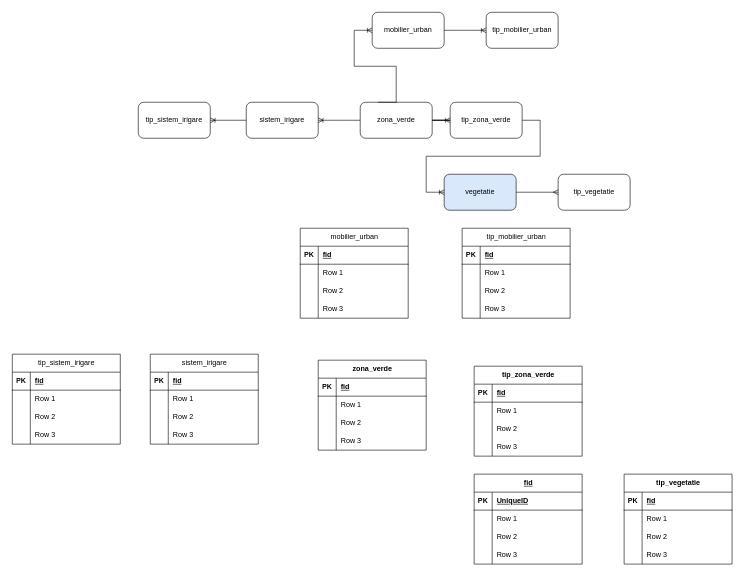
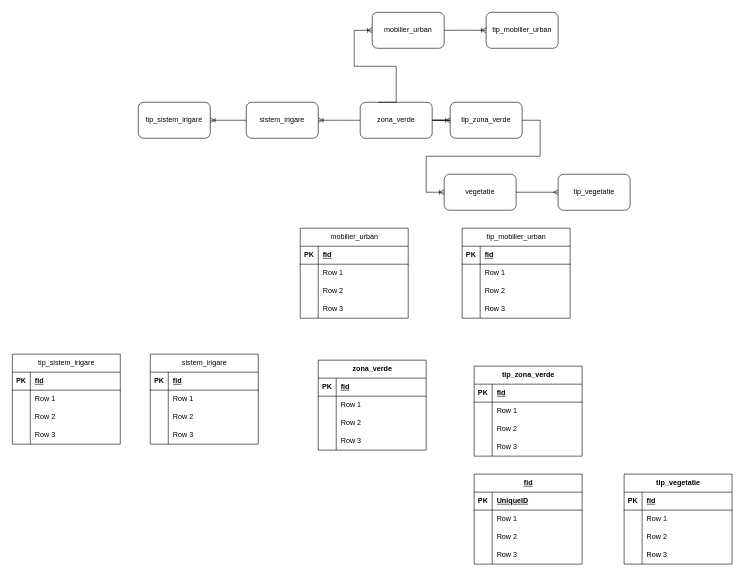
(480, 192) -> (480, 192)
